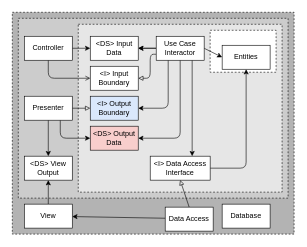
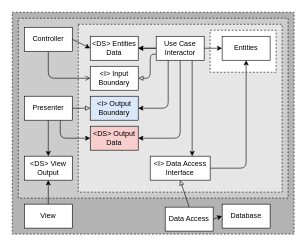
(48, 48) -> (48, 39)
(114, 48) -> (114, 48)
(246, 57) -> (246, 48)
(124, 218) -> (215, 219)
